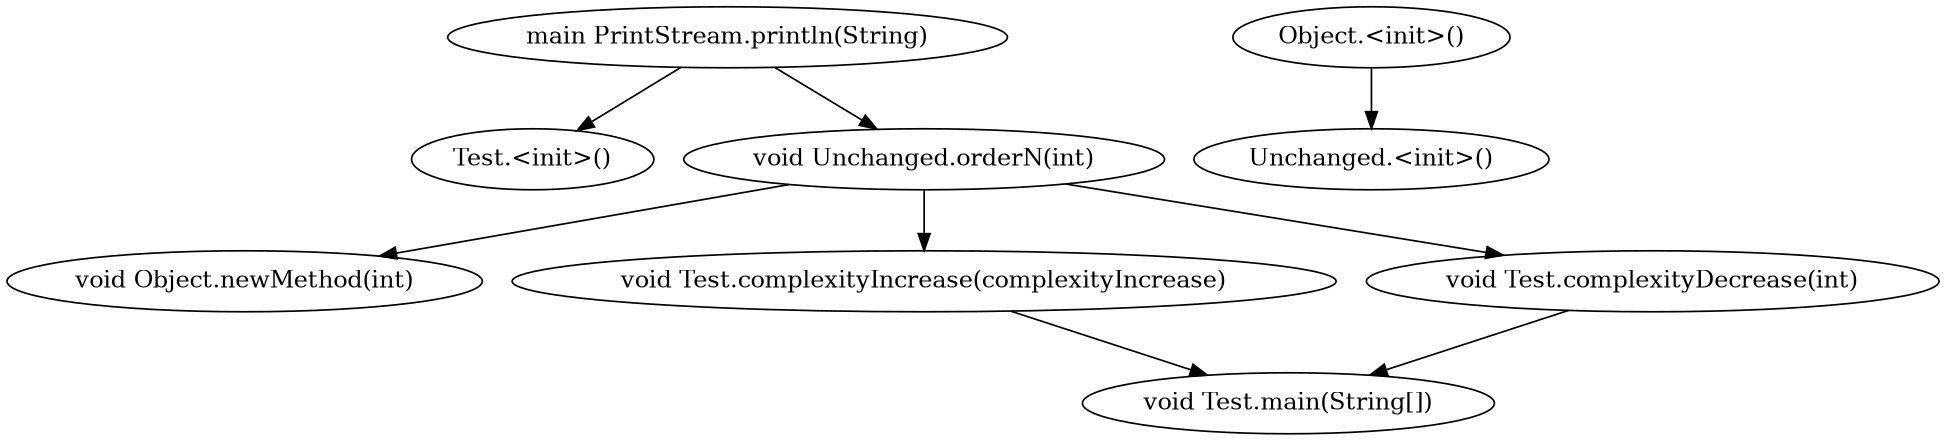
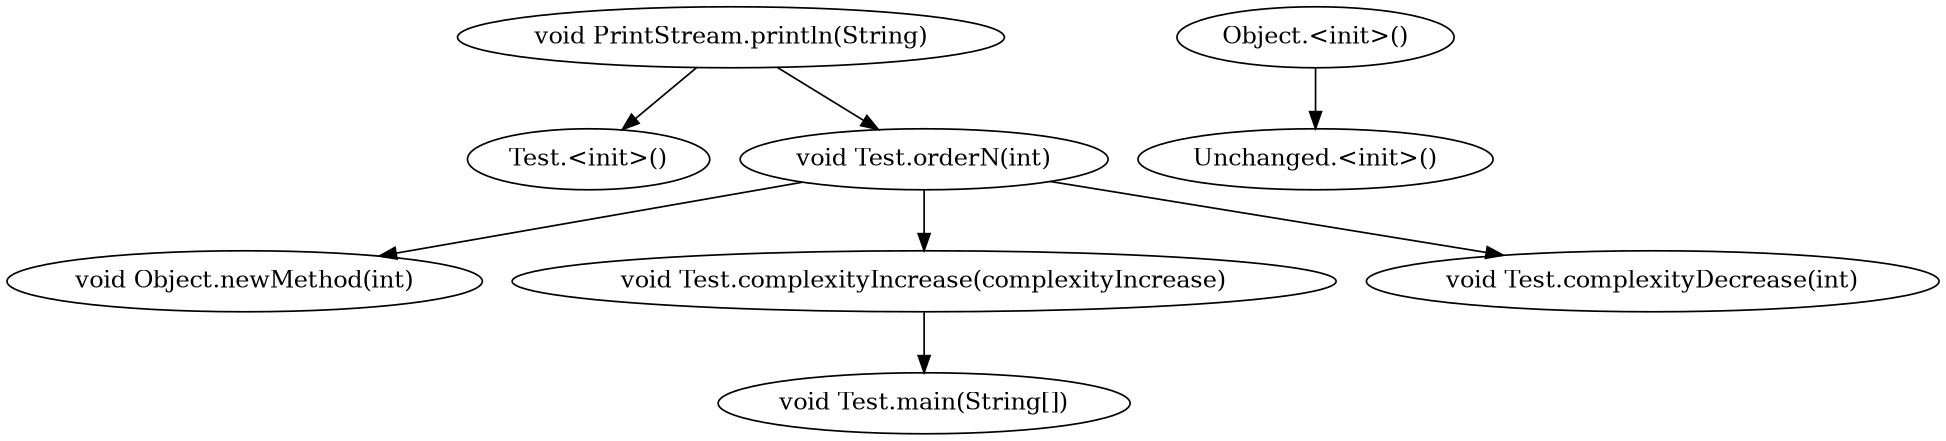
(728, 37) -> (731, 37)
(924, 159) -> (924, 159)
(1477, 340) -> none
